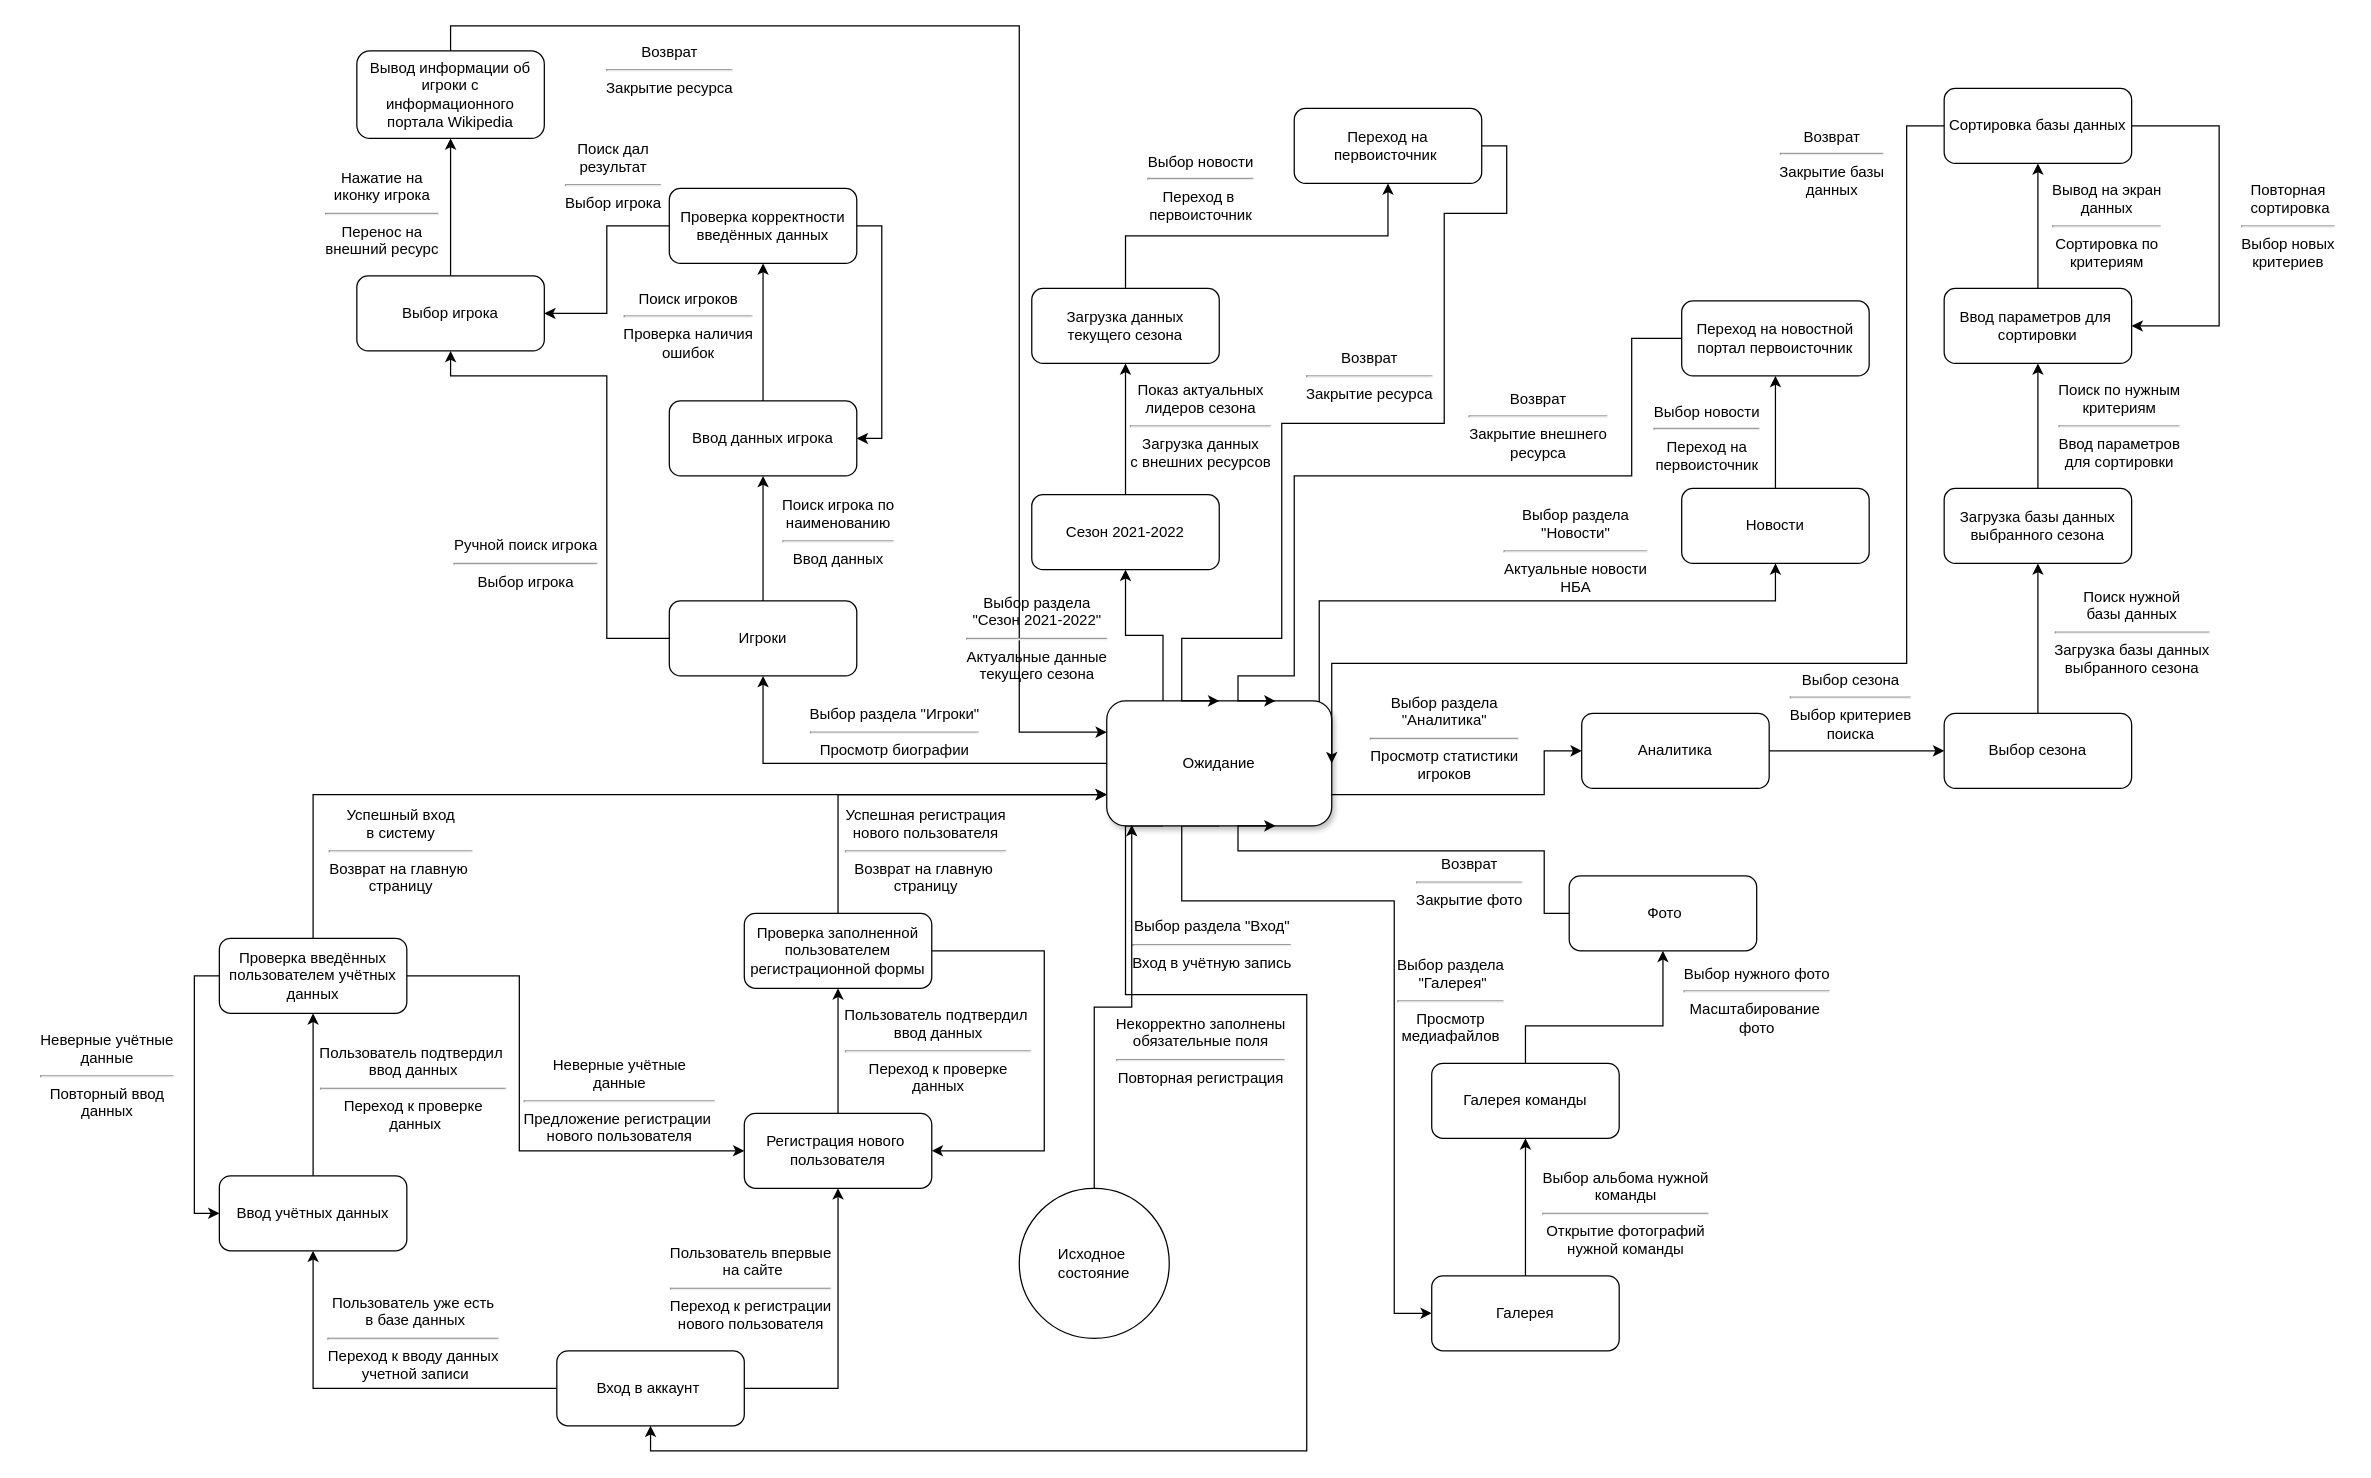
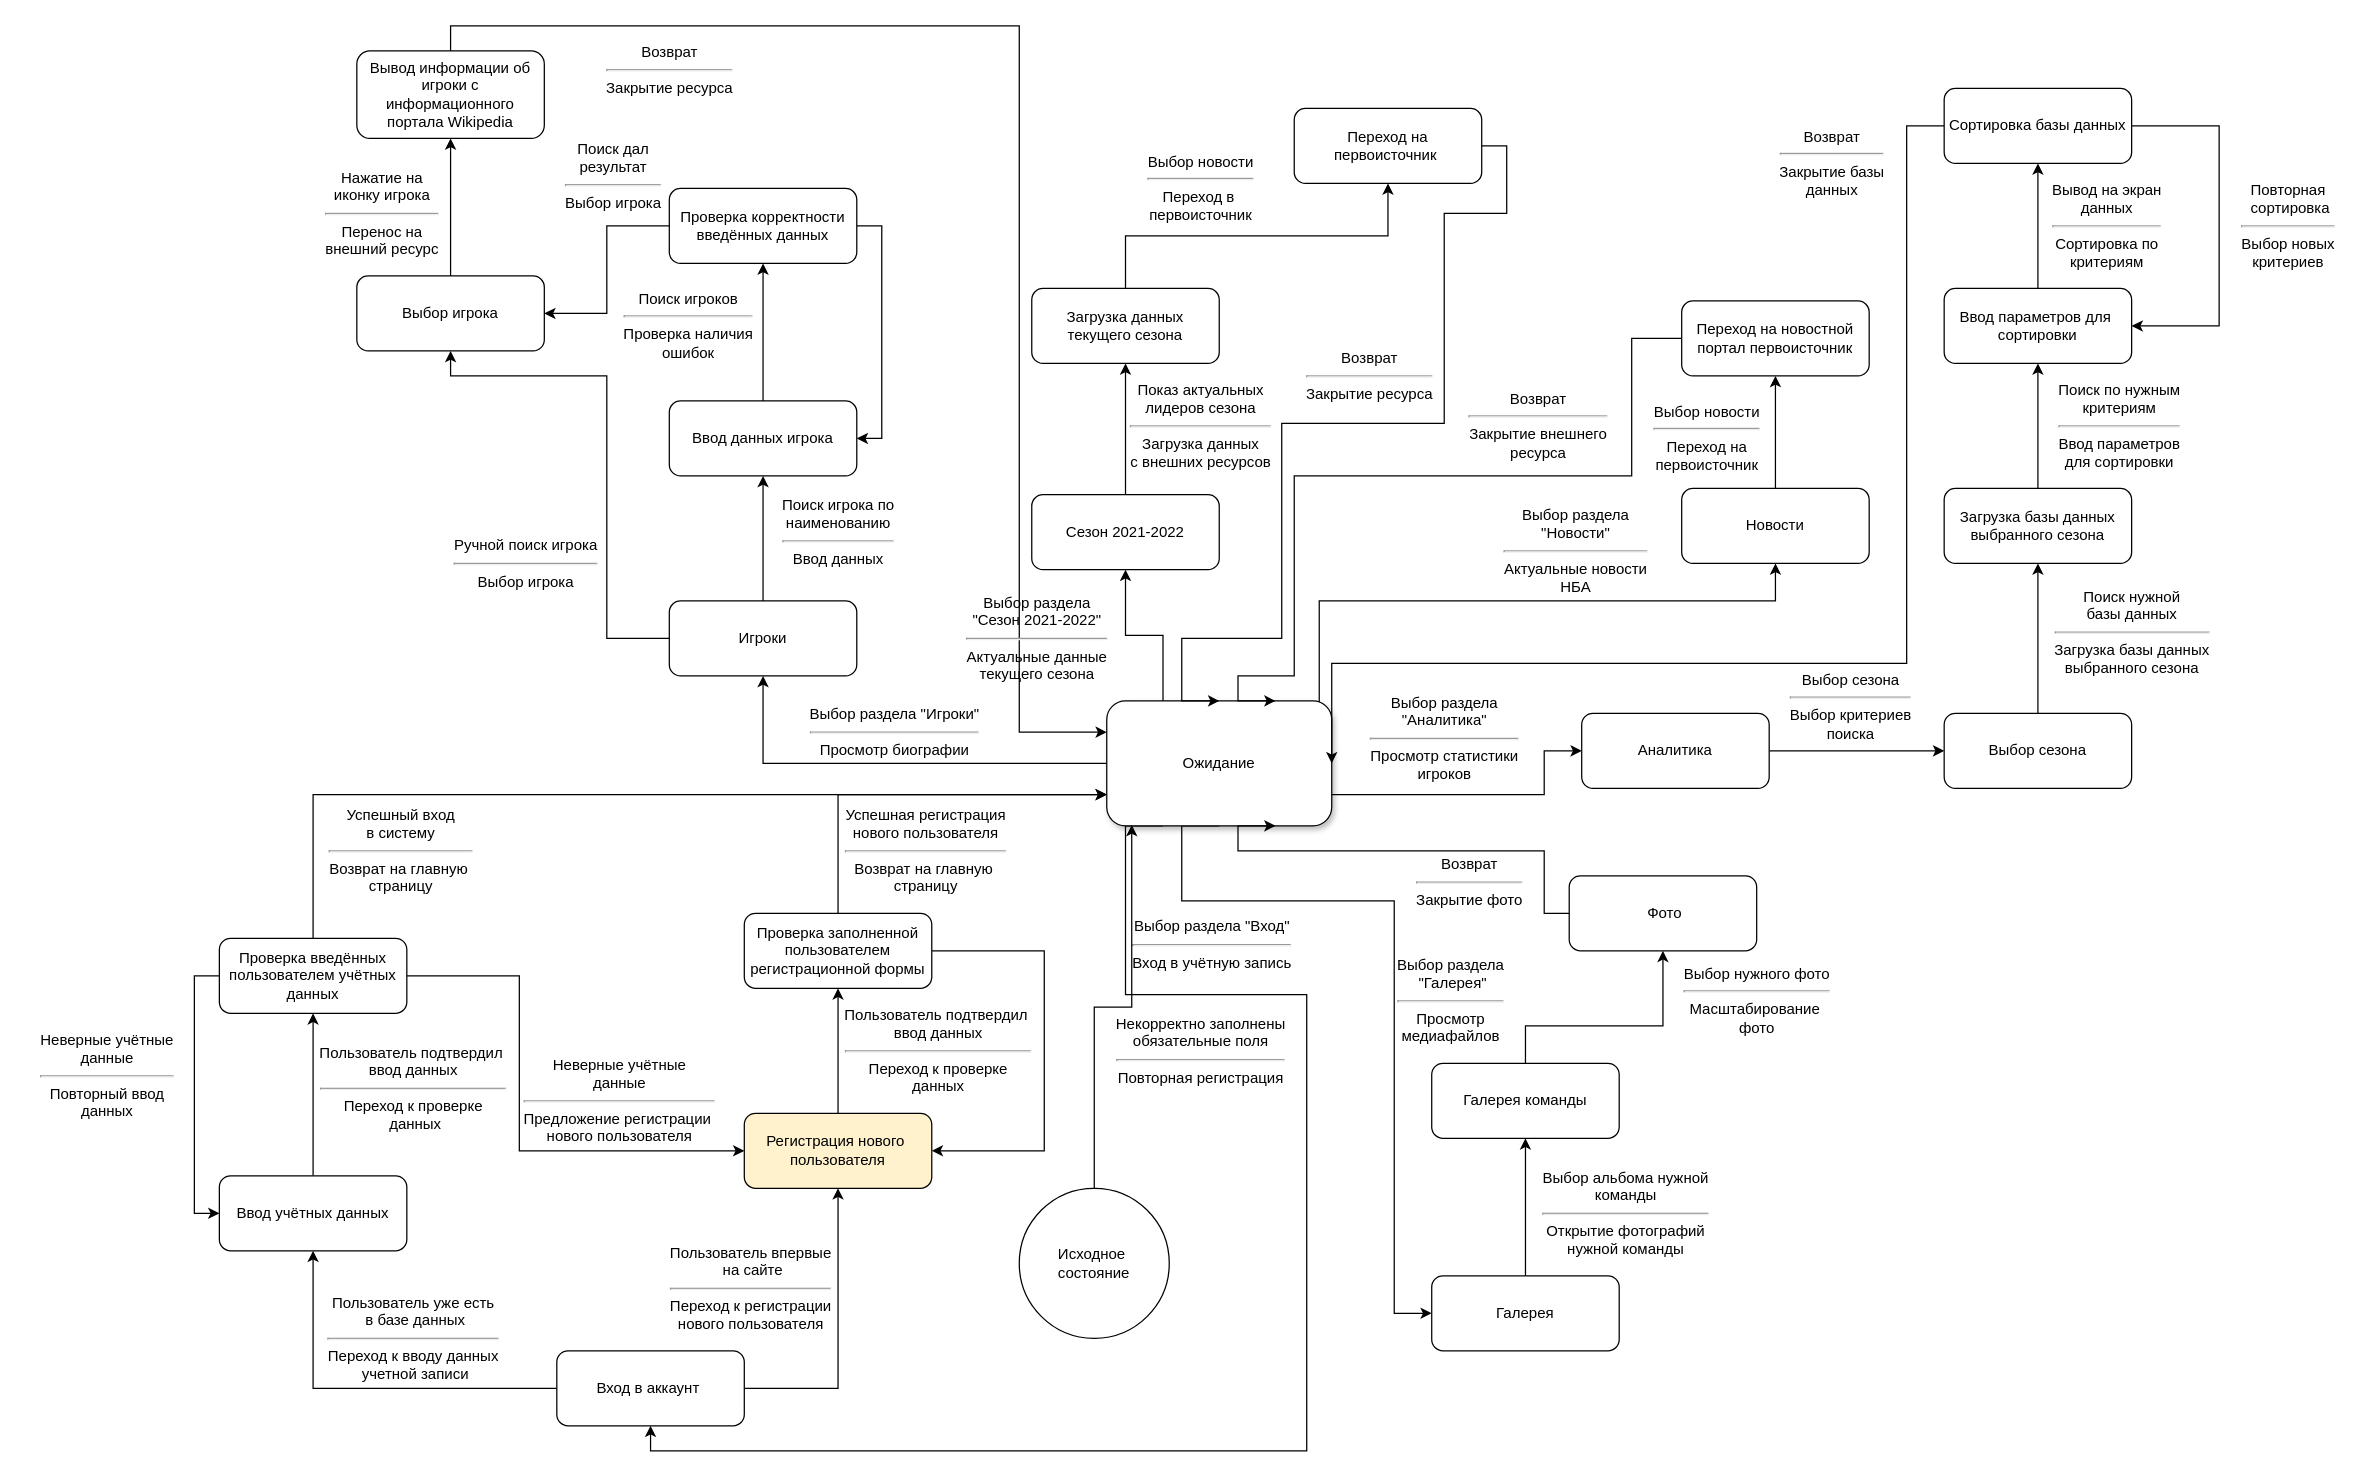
(838, 1151) -> (838, 1151)
